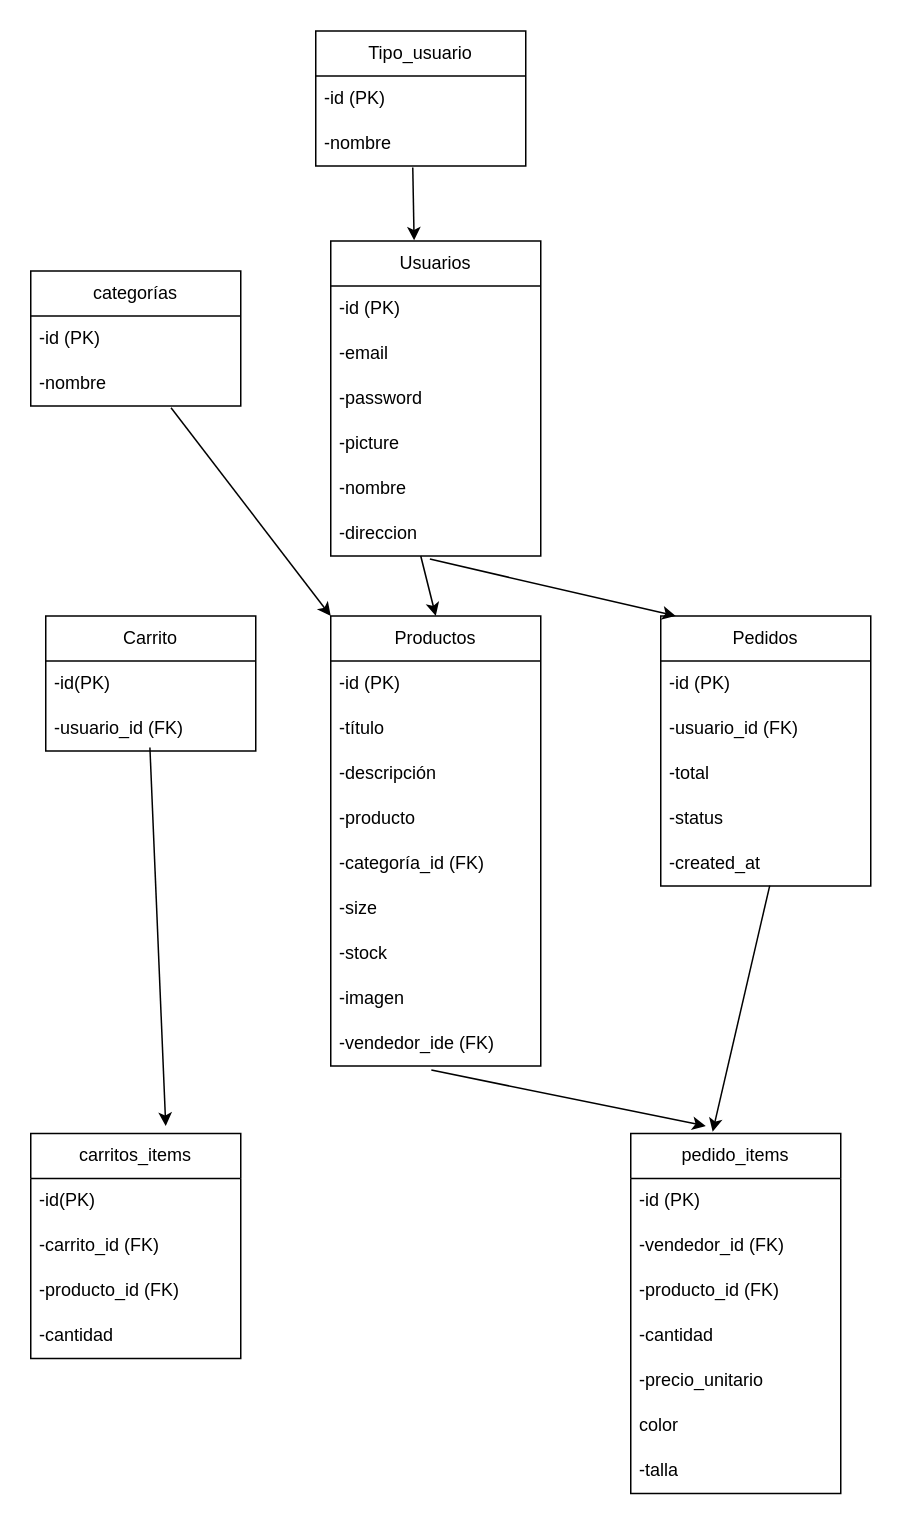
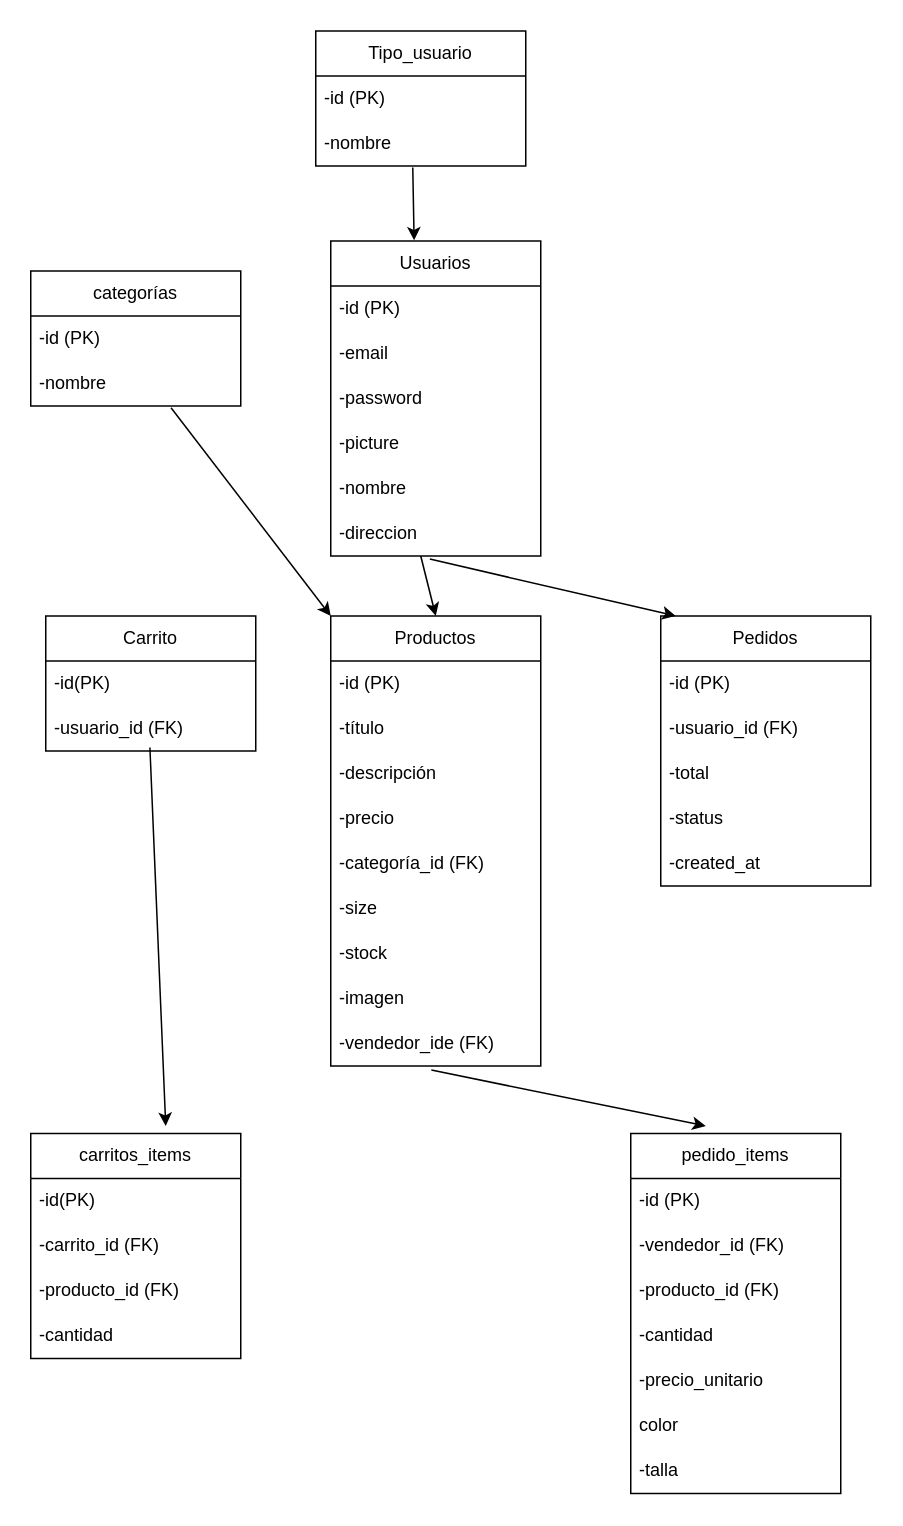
(385, 818) -> (373, 818)
(742, 1005) -> none
